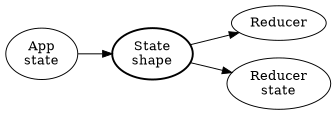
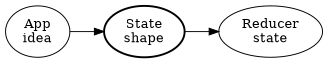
(279, 23) -> none
(42, 54) -> (38, 32)
